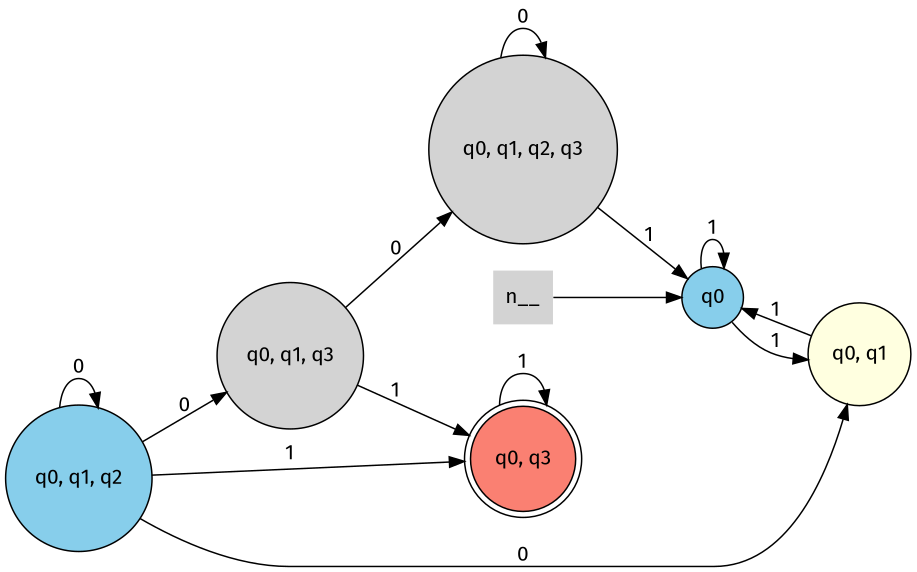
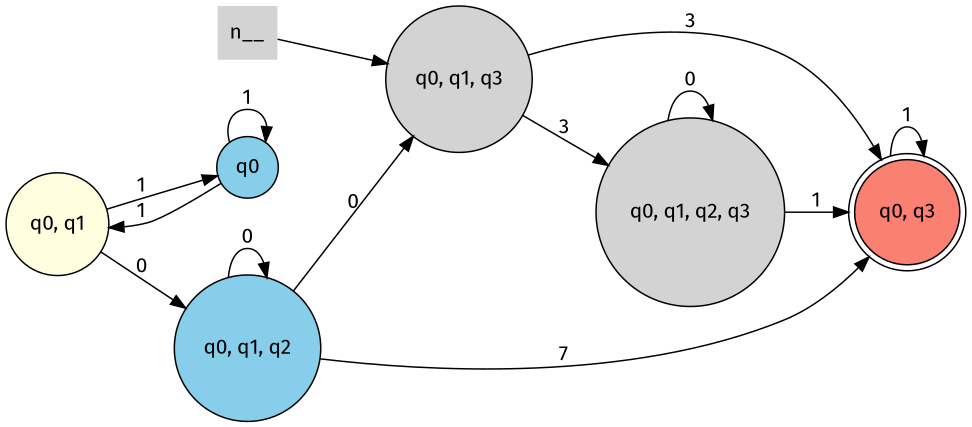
(637, 238) -> (809, 212)
(396, 249) -> (564, 128)
(610, 297) -> (325, 50)
(396, 391) -> (690, 22)
(290, 454) -> (564, 355)
(527, 566) -> (137, 276)
